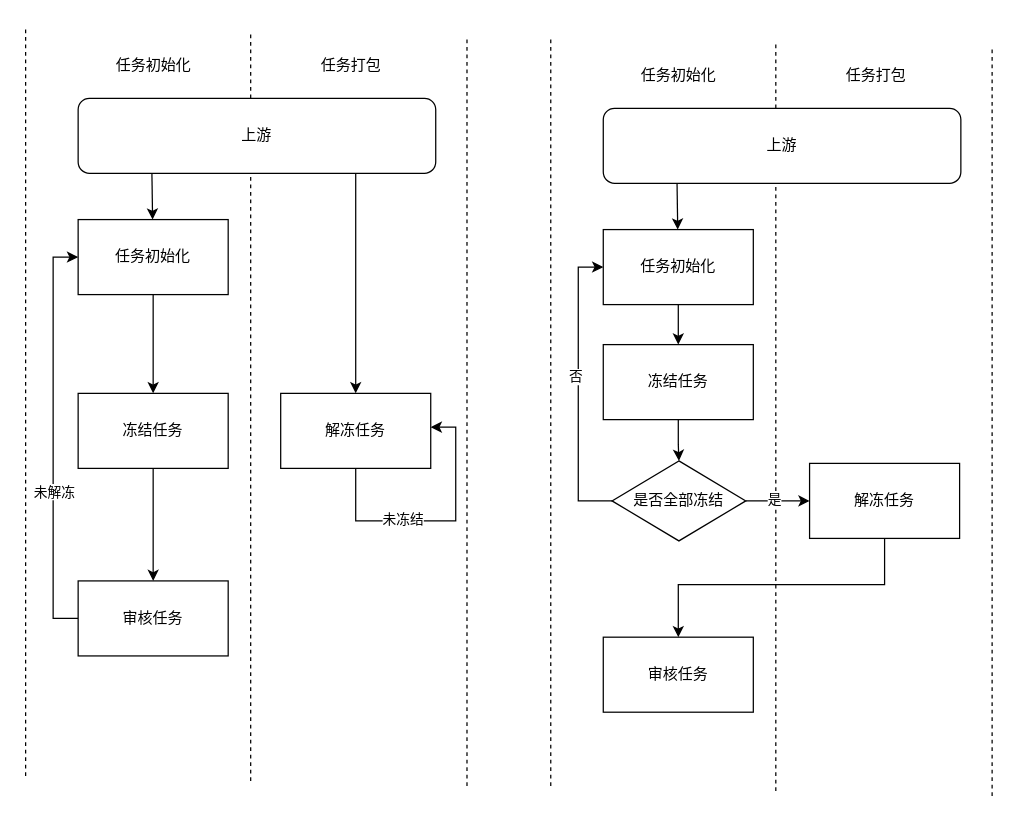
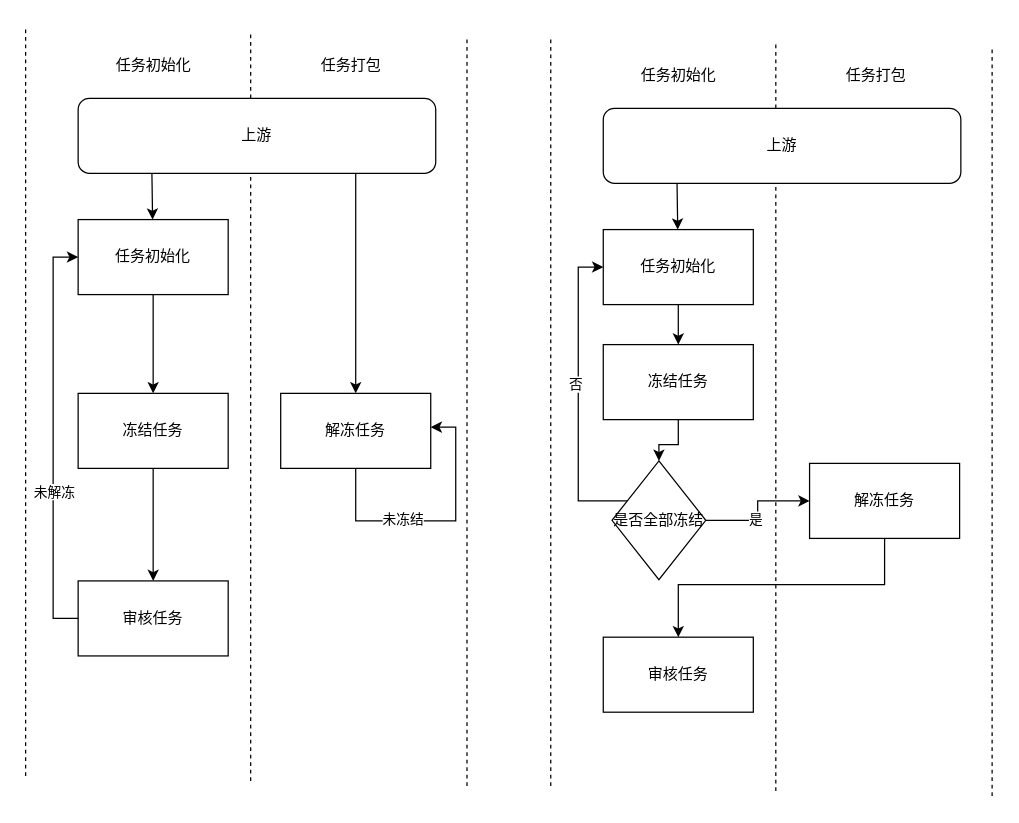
(679, 501) -> (659, 520)
